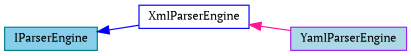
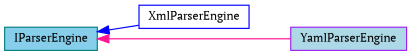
(276, 28) -> (200, 39)
